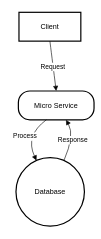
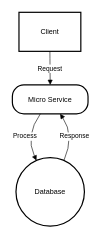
(50, 27) -> (50, 32)
(56, 105) -> (50, 99)
